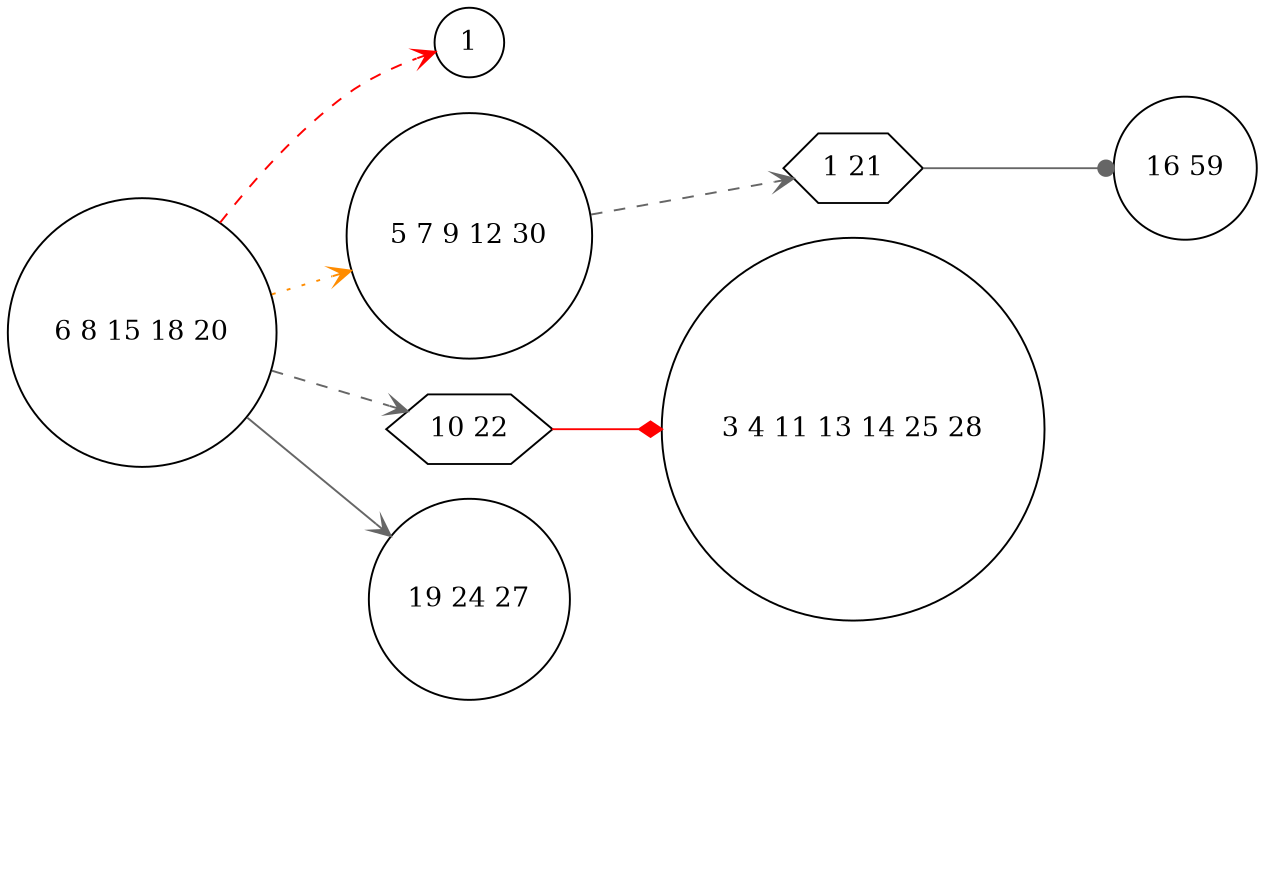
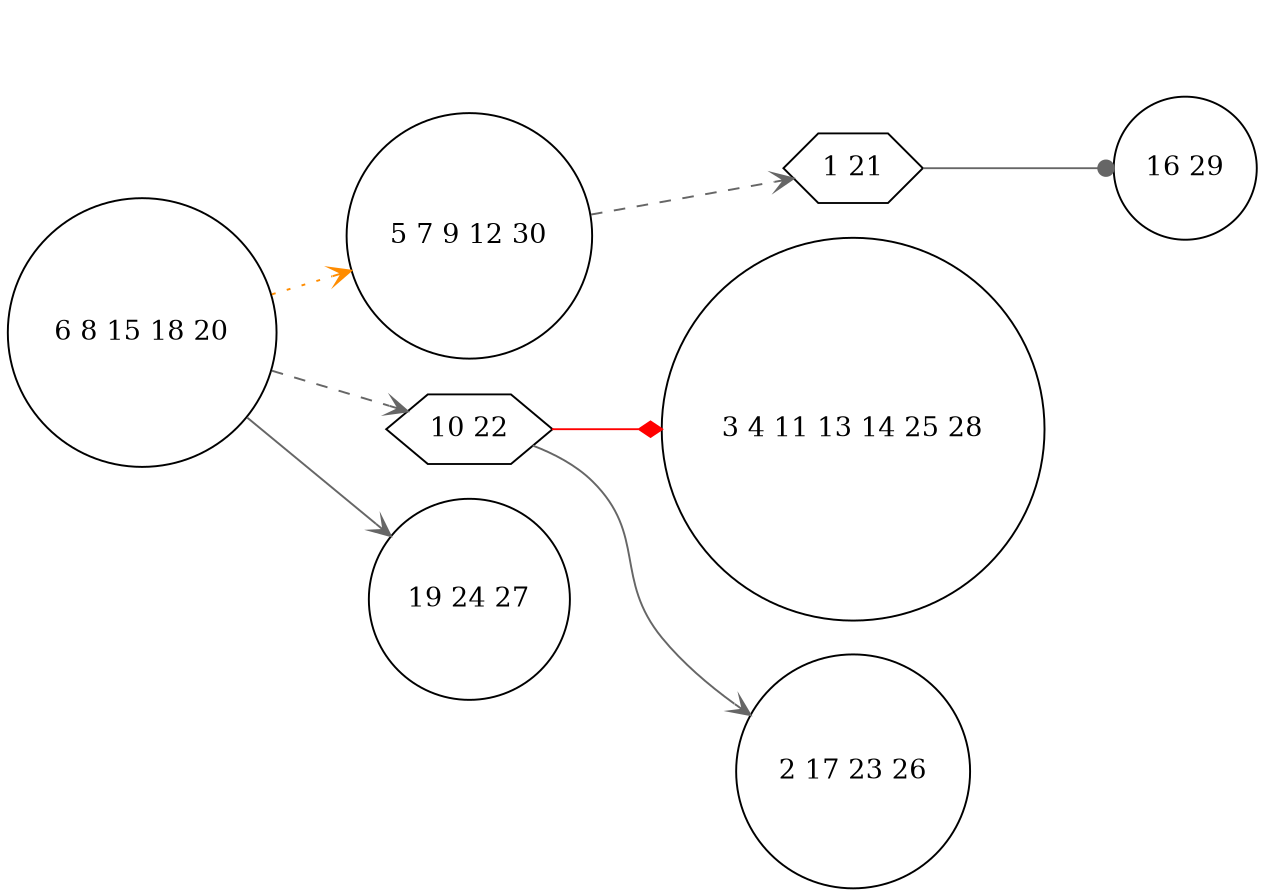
(469, 43) -> none
(1185, 168) -> (1185, 168)
none -> (853, 771)
